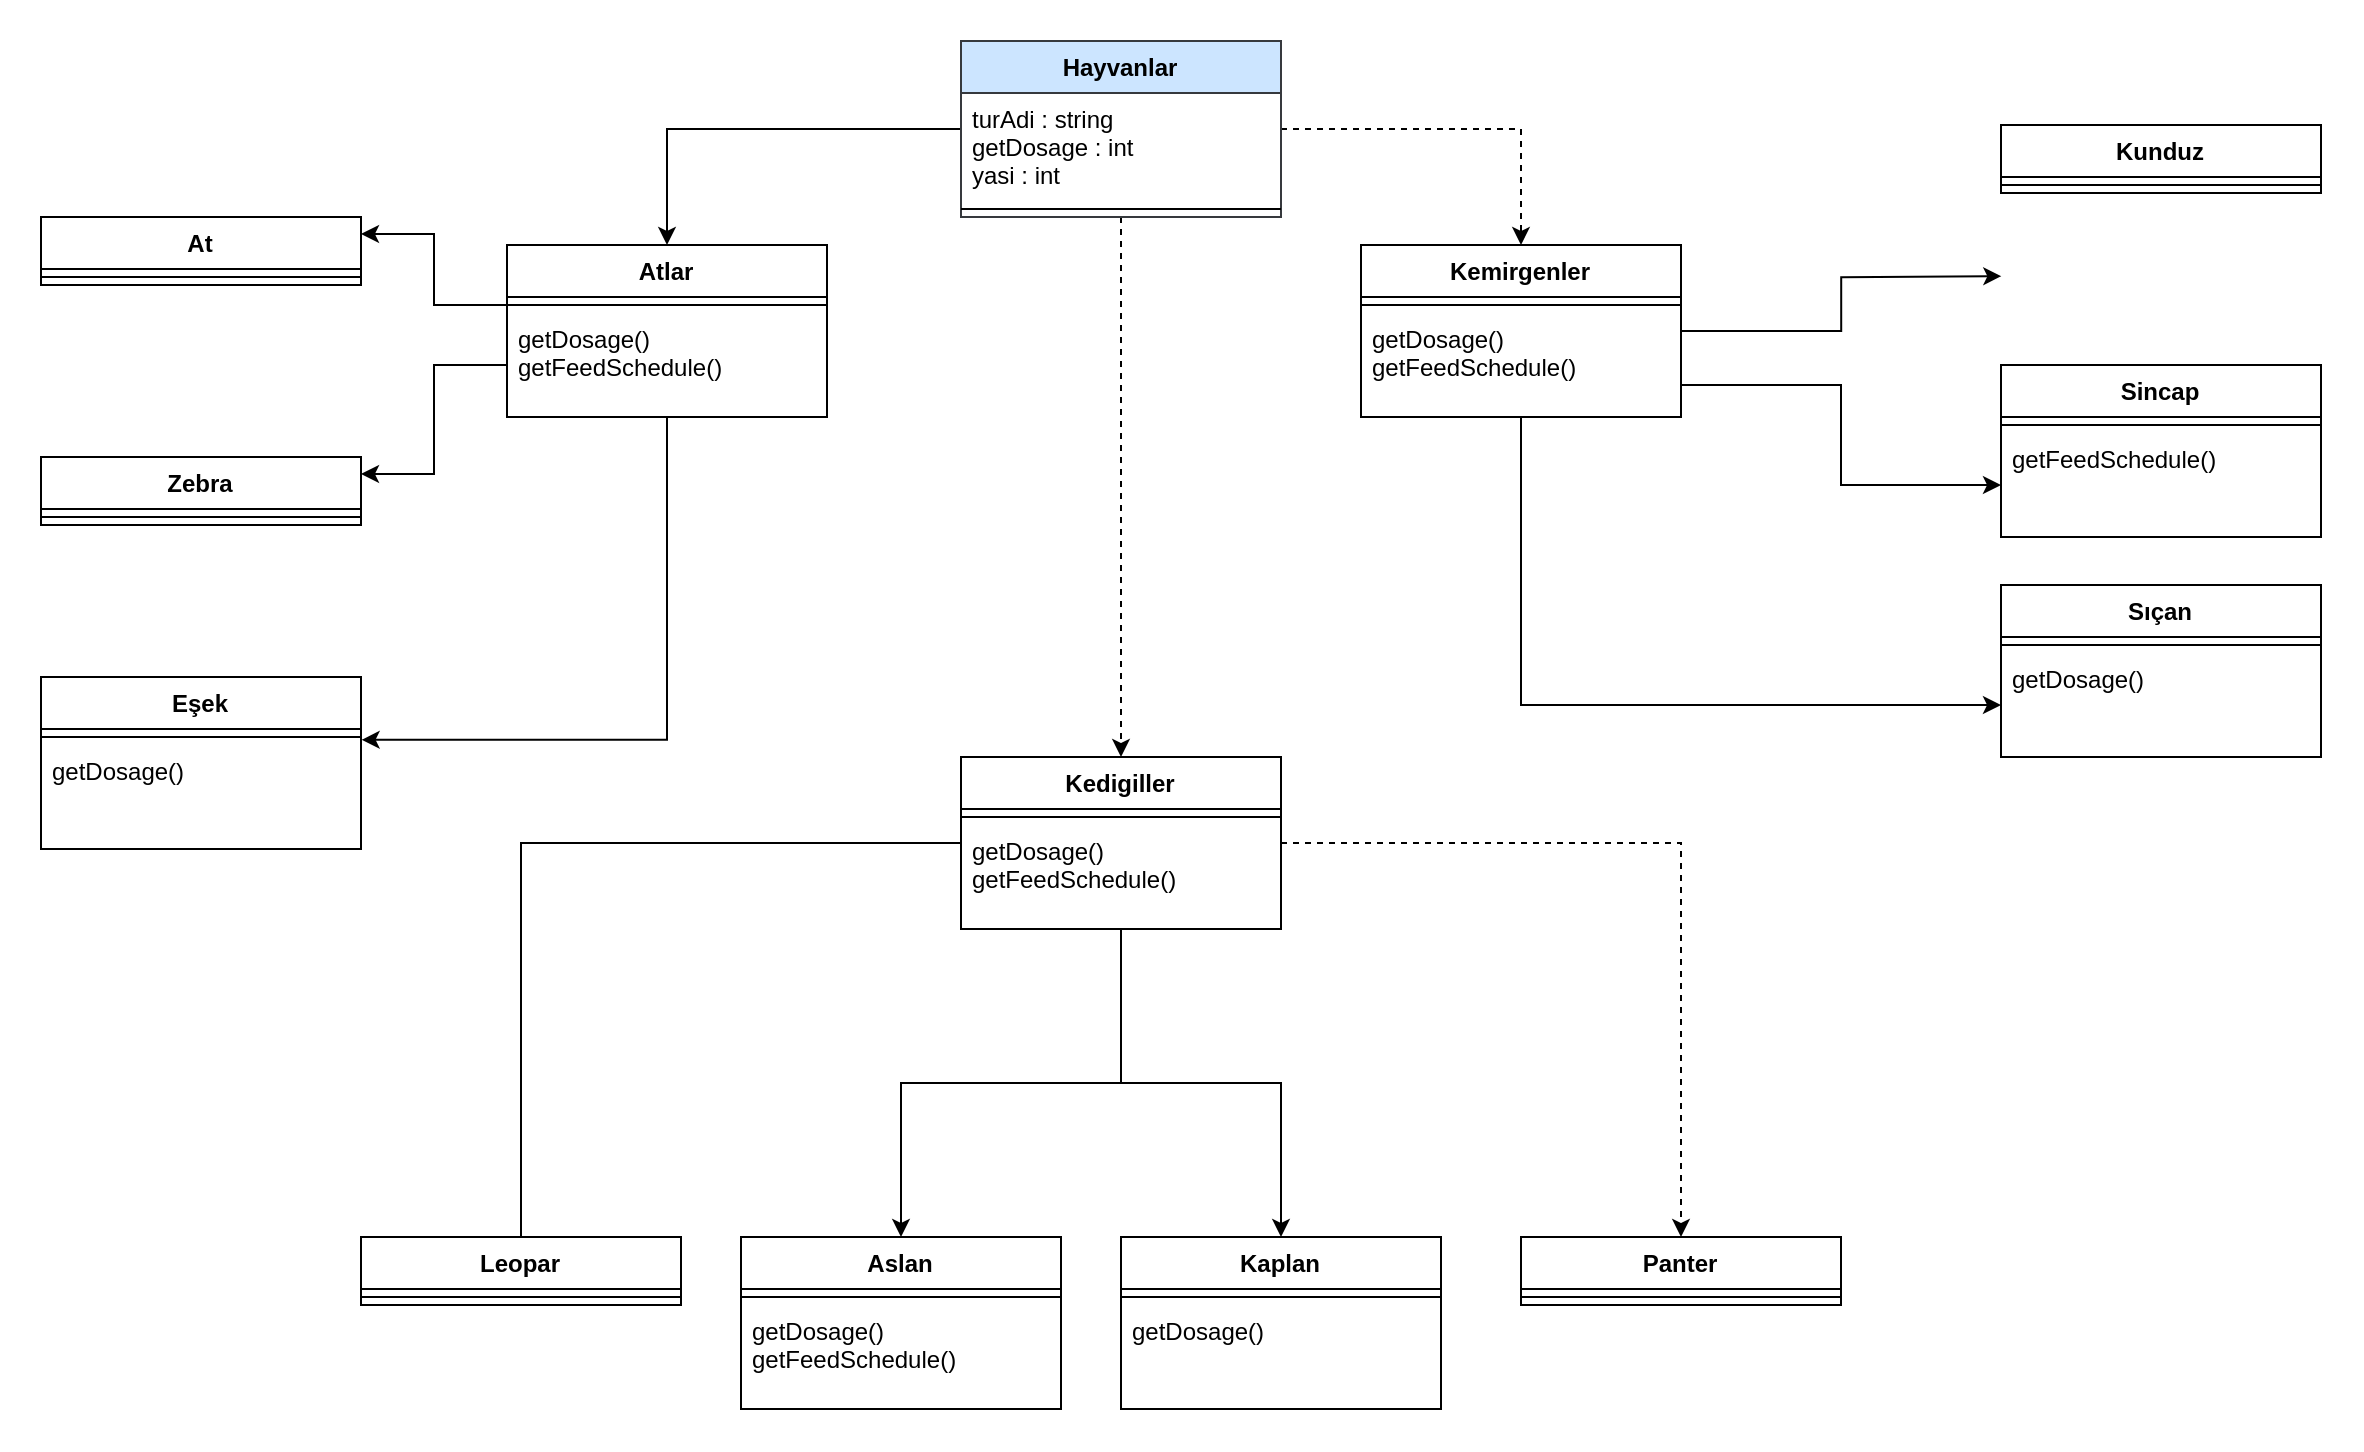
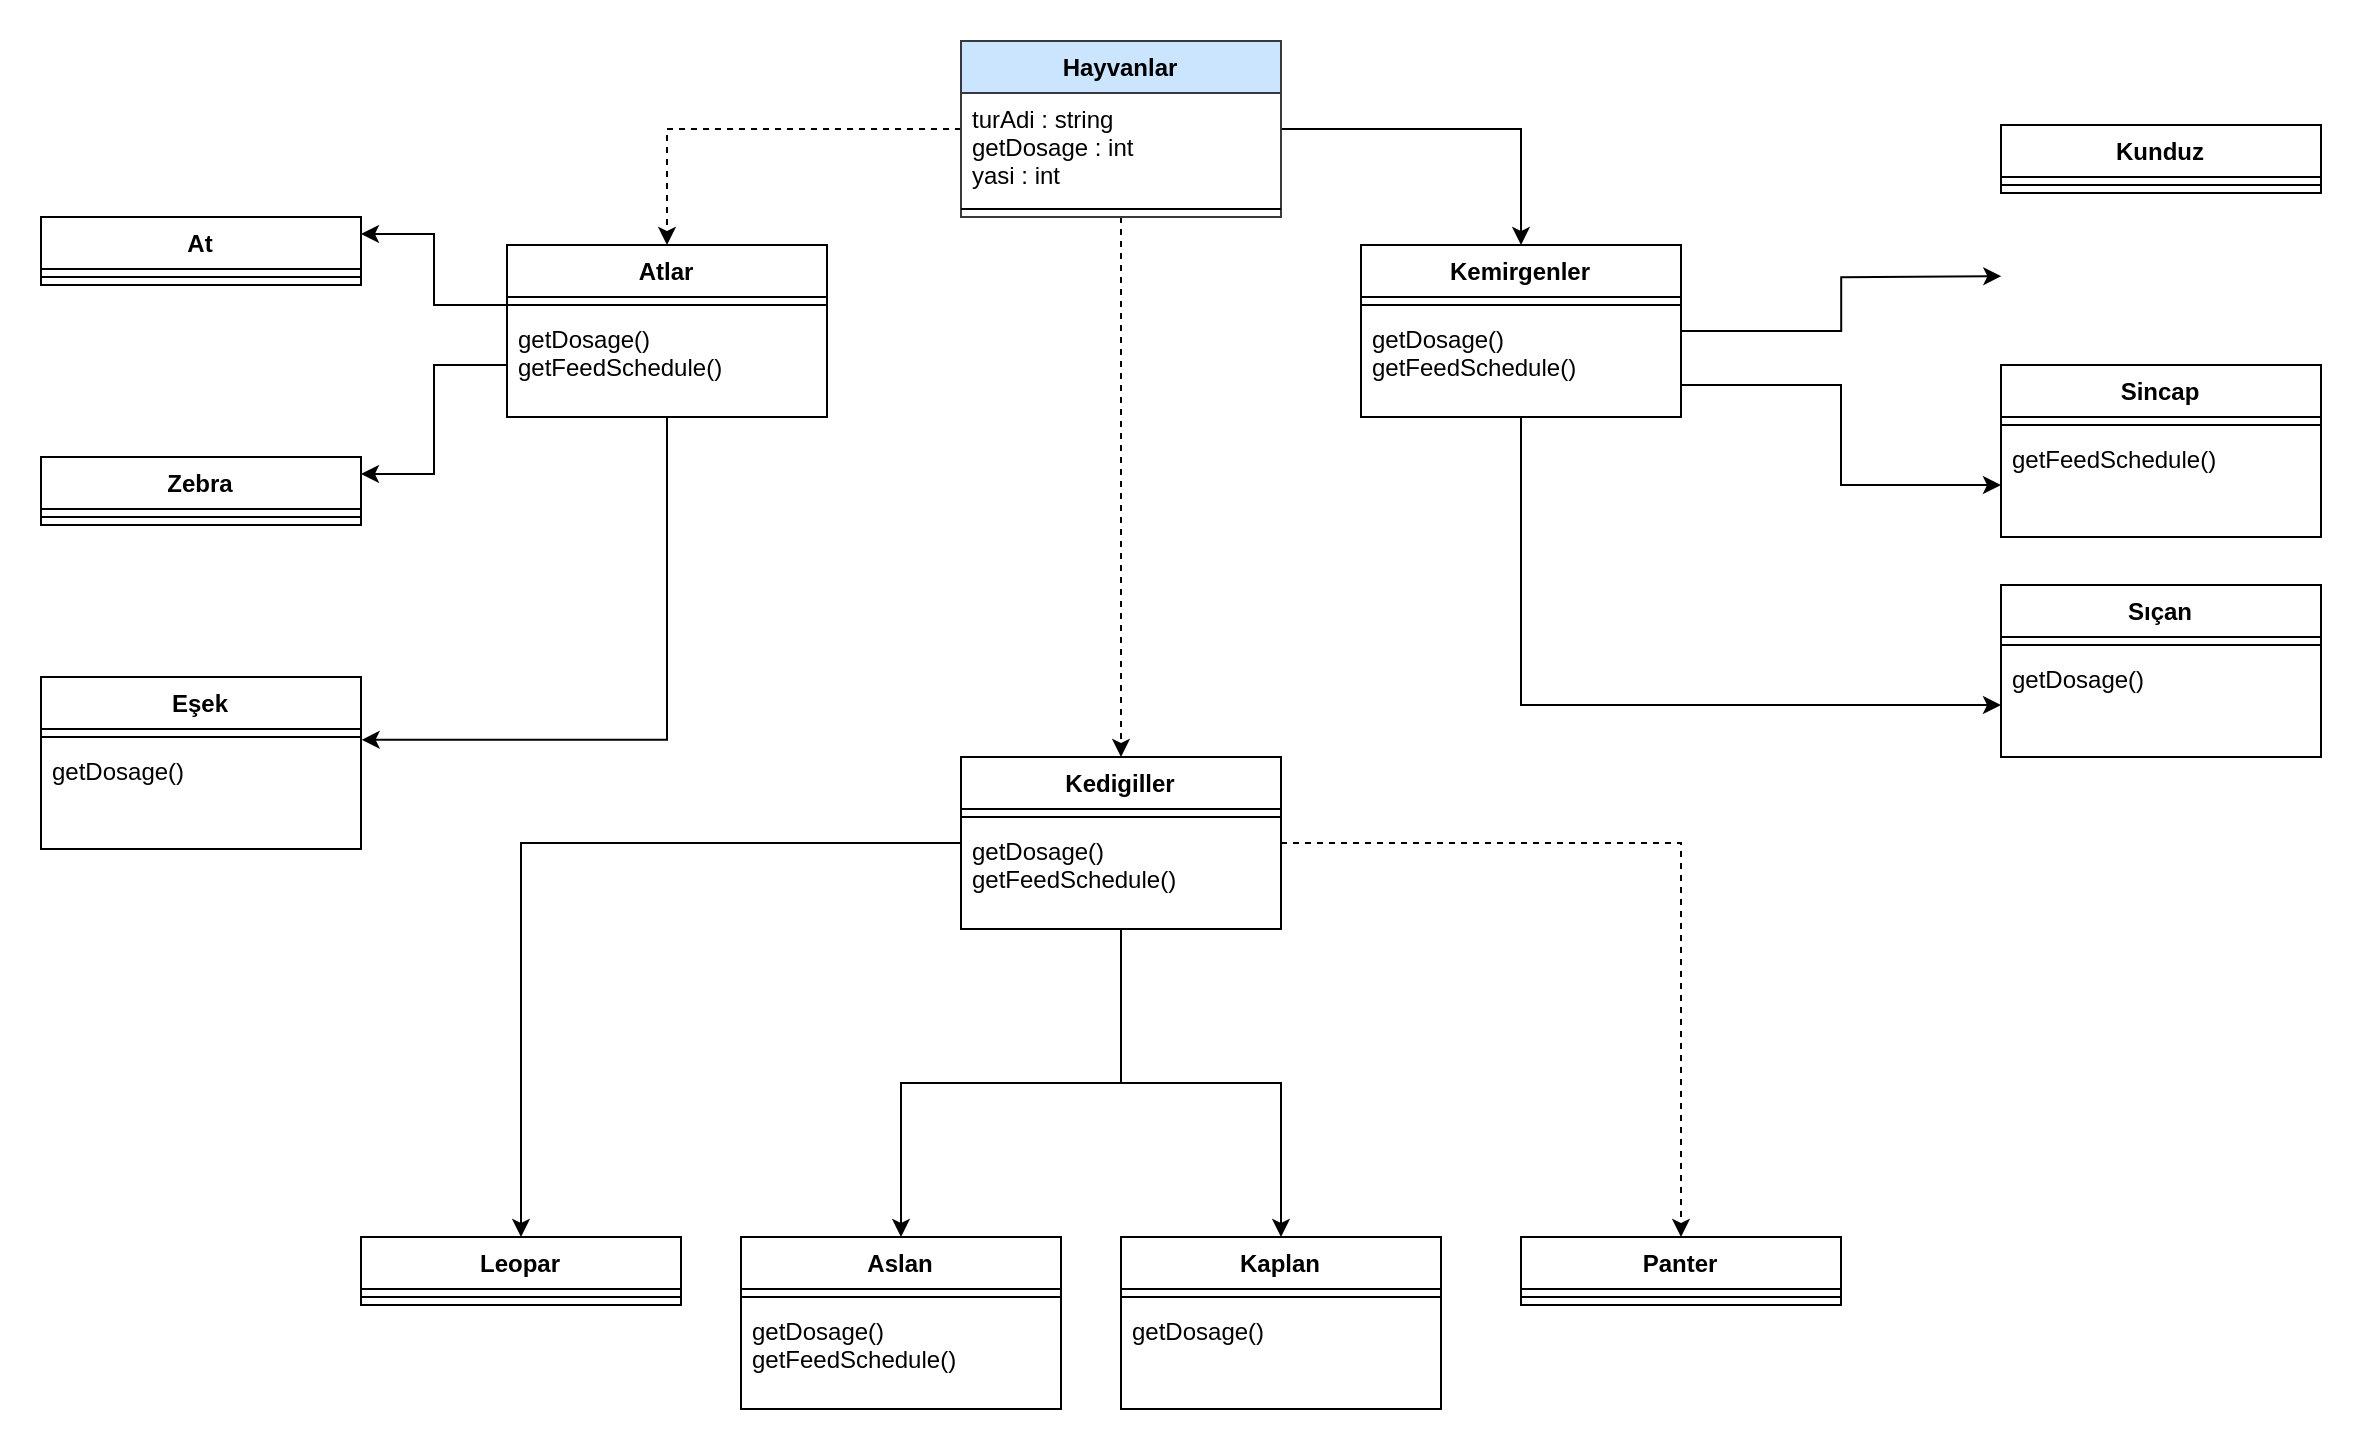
(760, 129) -> (760, 129)
(1450, 129) -> (1450, 129)
(521, 1227) -> (521, 1222)
